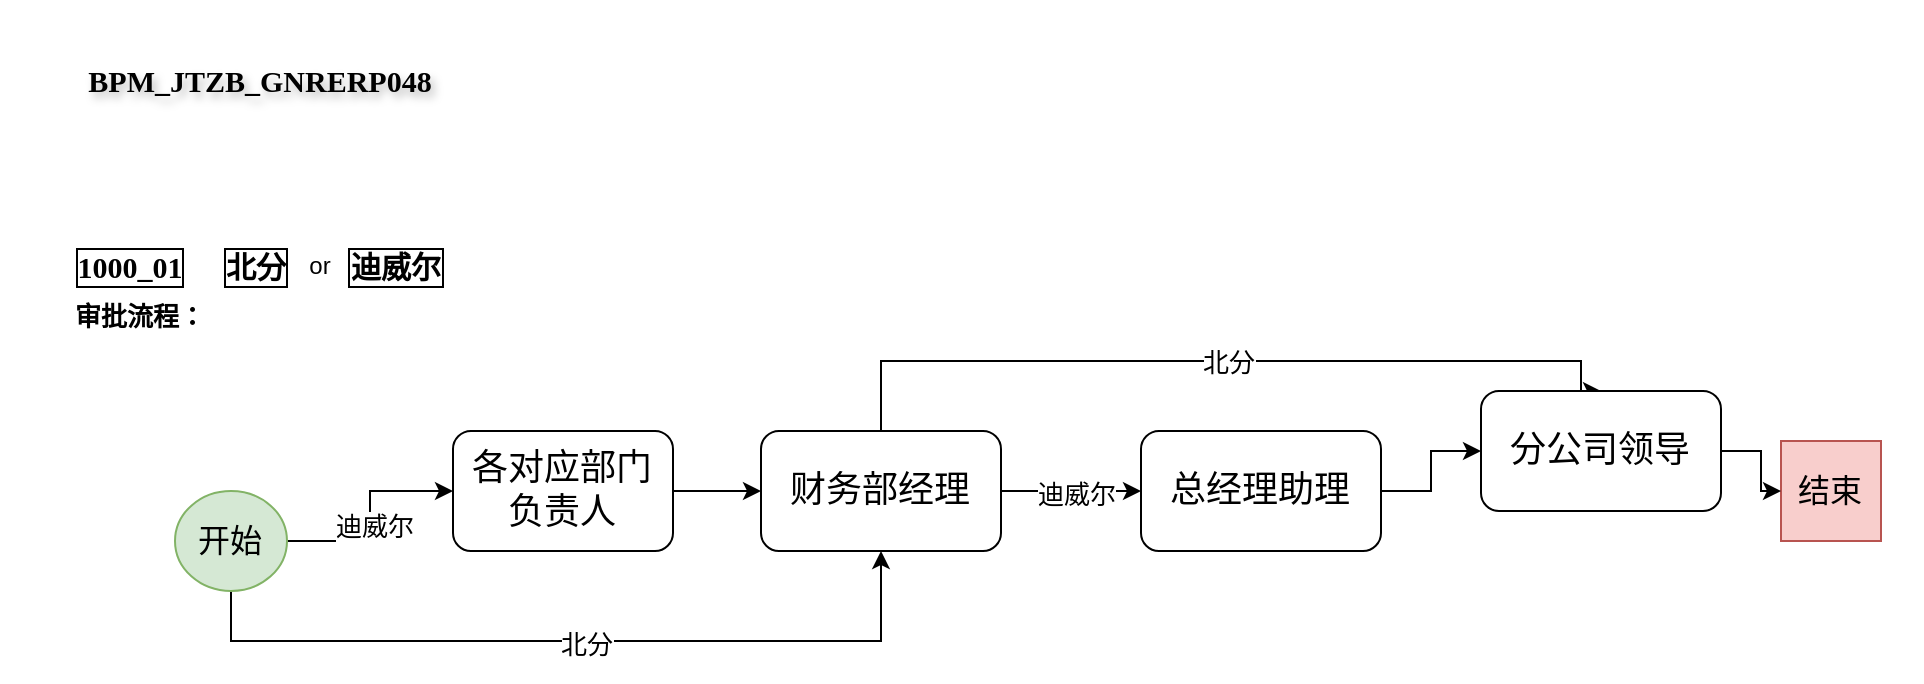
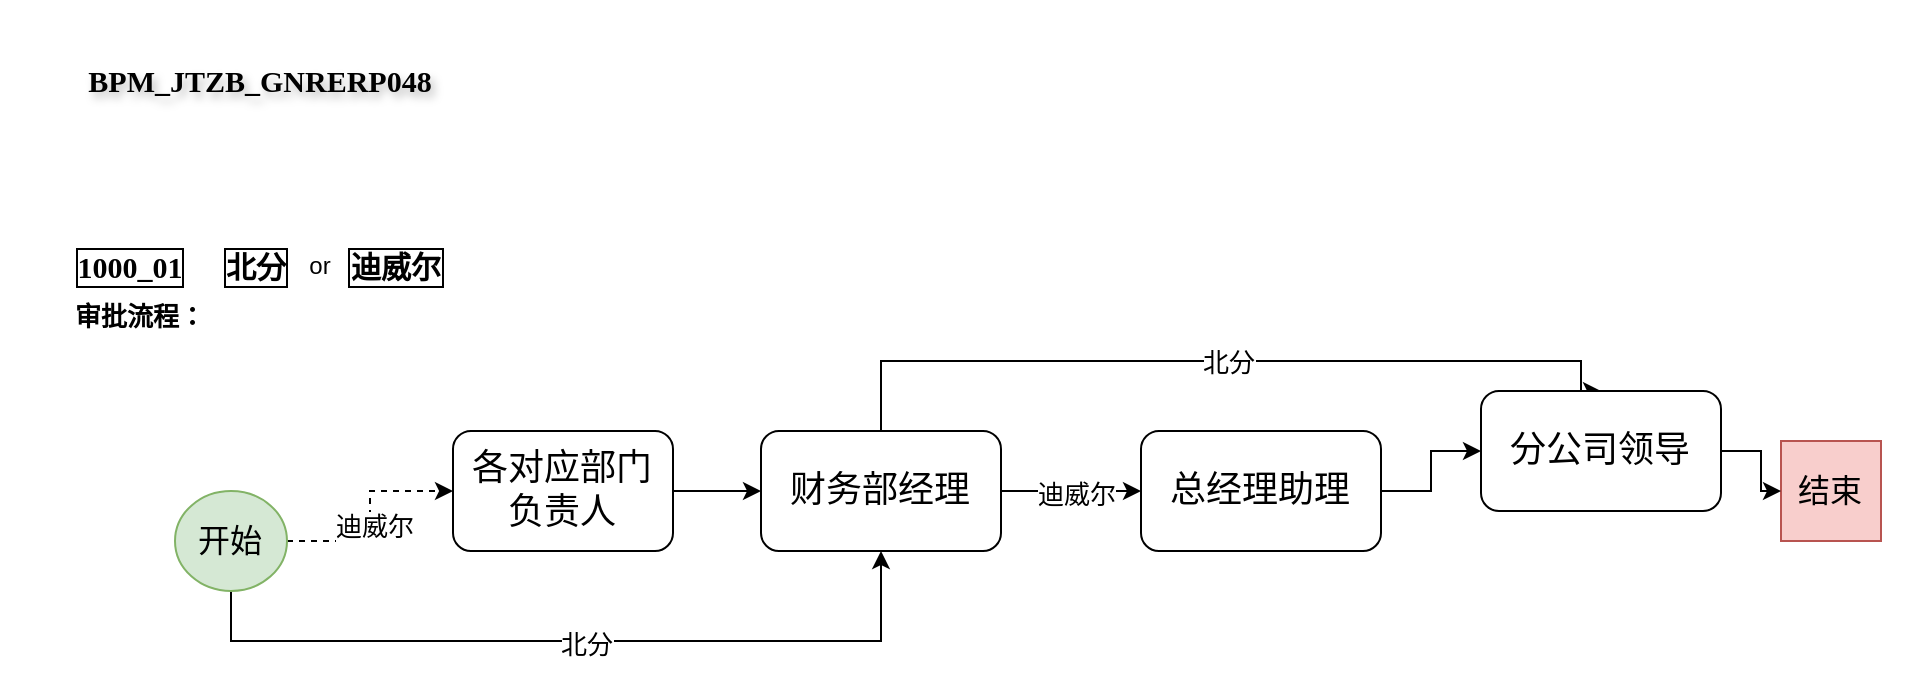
(394, 491) -> (394, 491)
